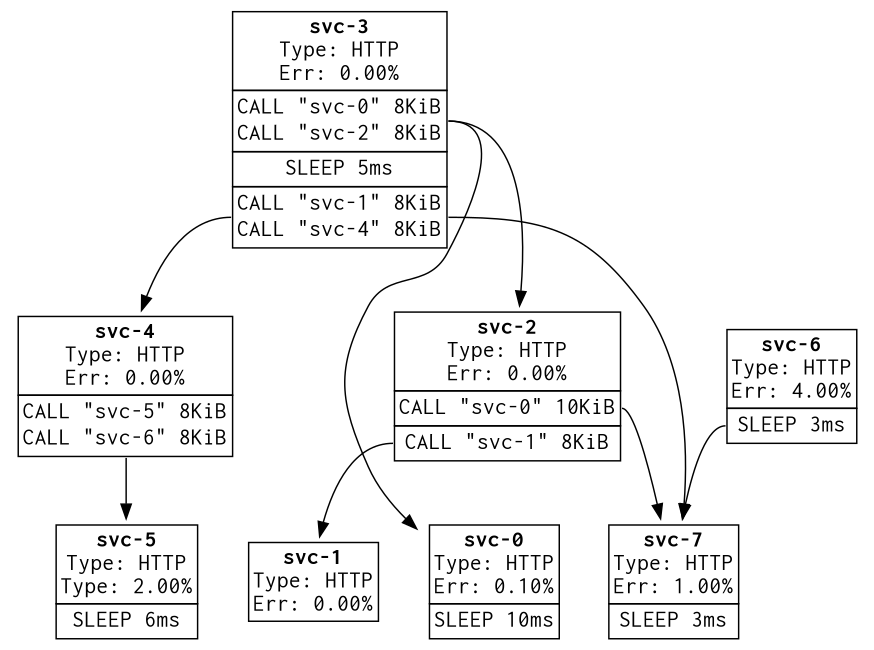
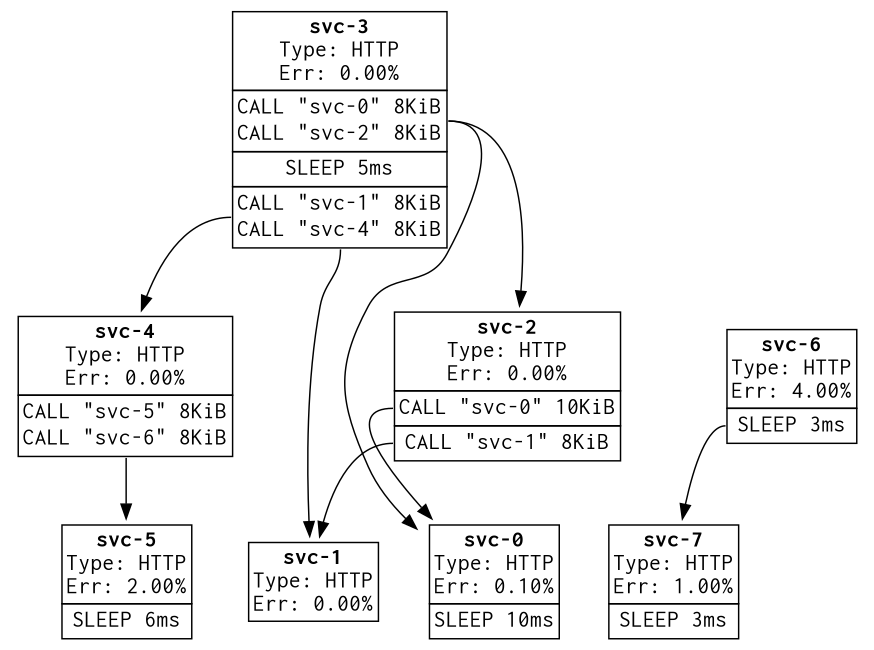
(637, 298) -> (311, 383)
(644, 454) -> (381, 456)
(127, 586) -> (127, 586)
